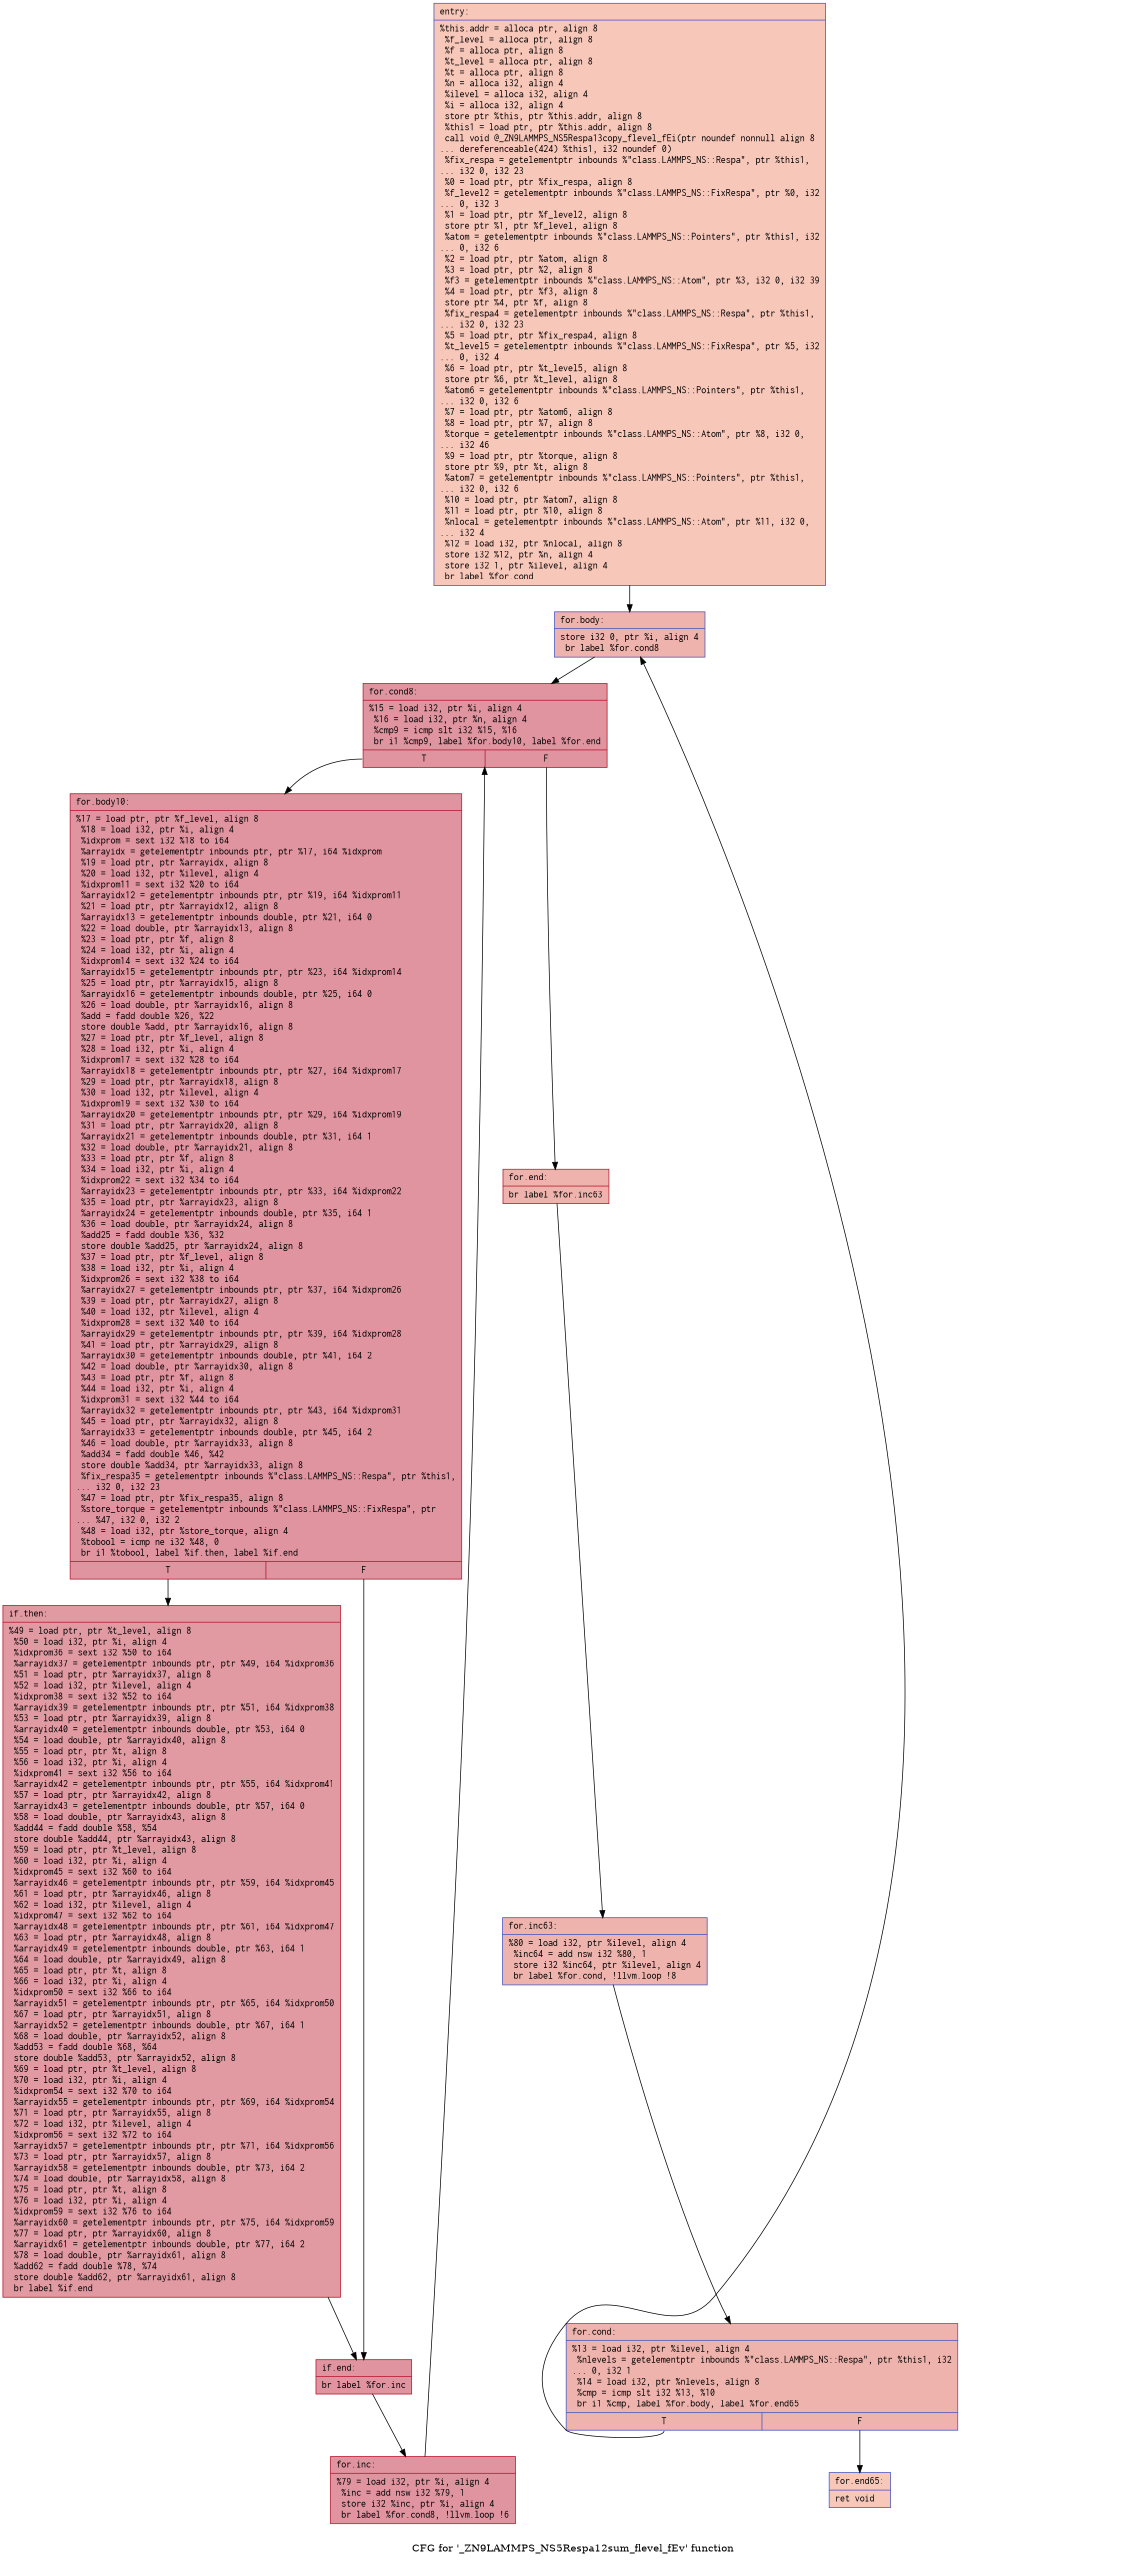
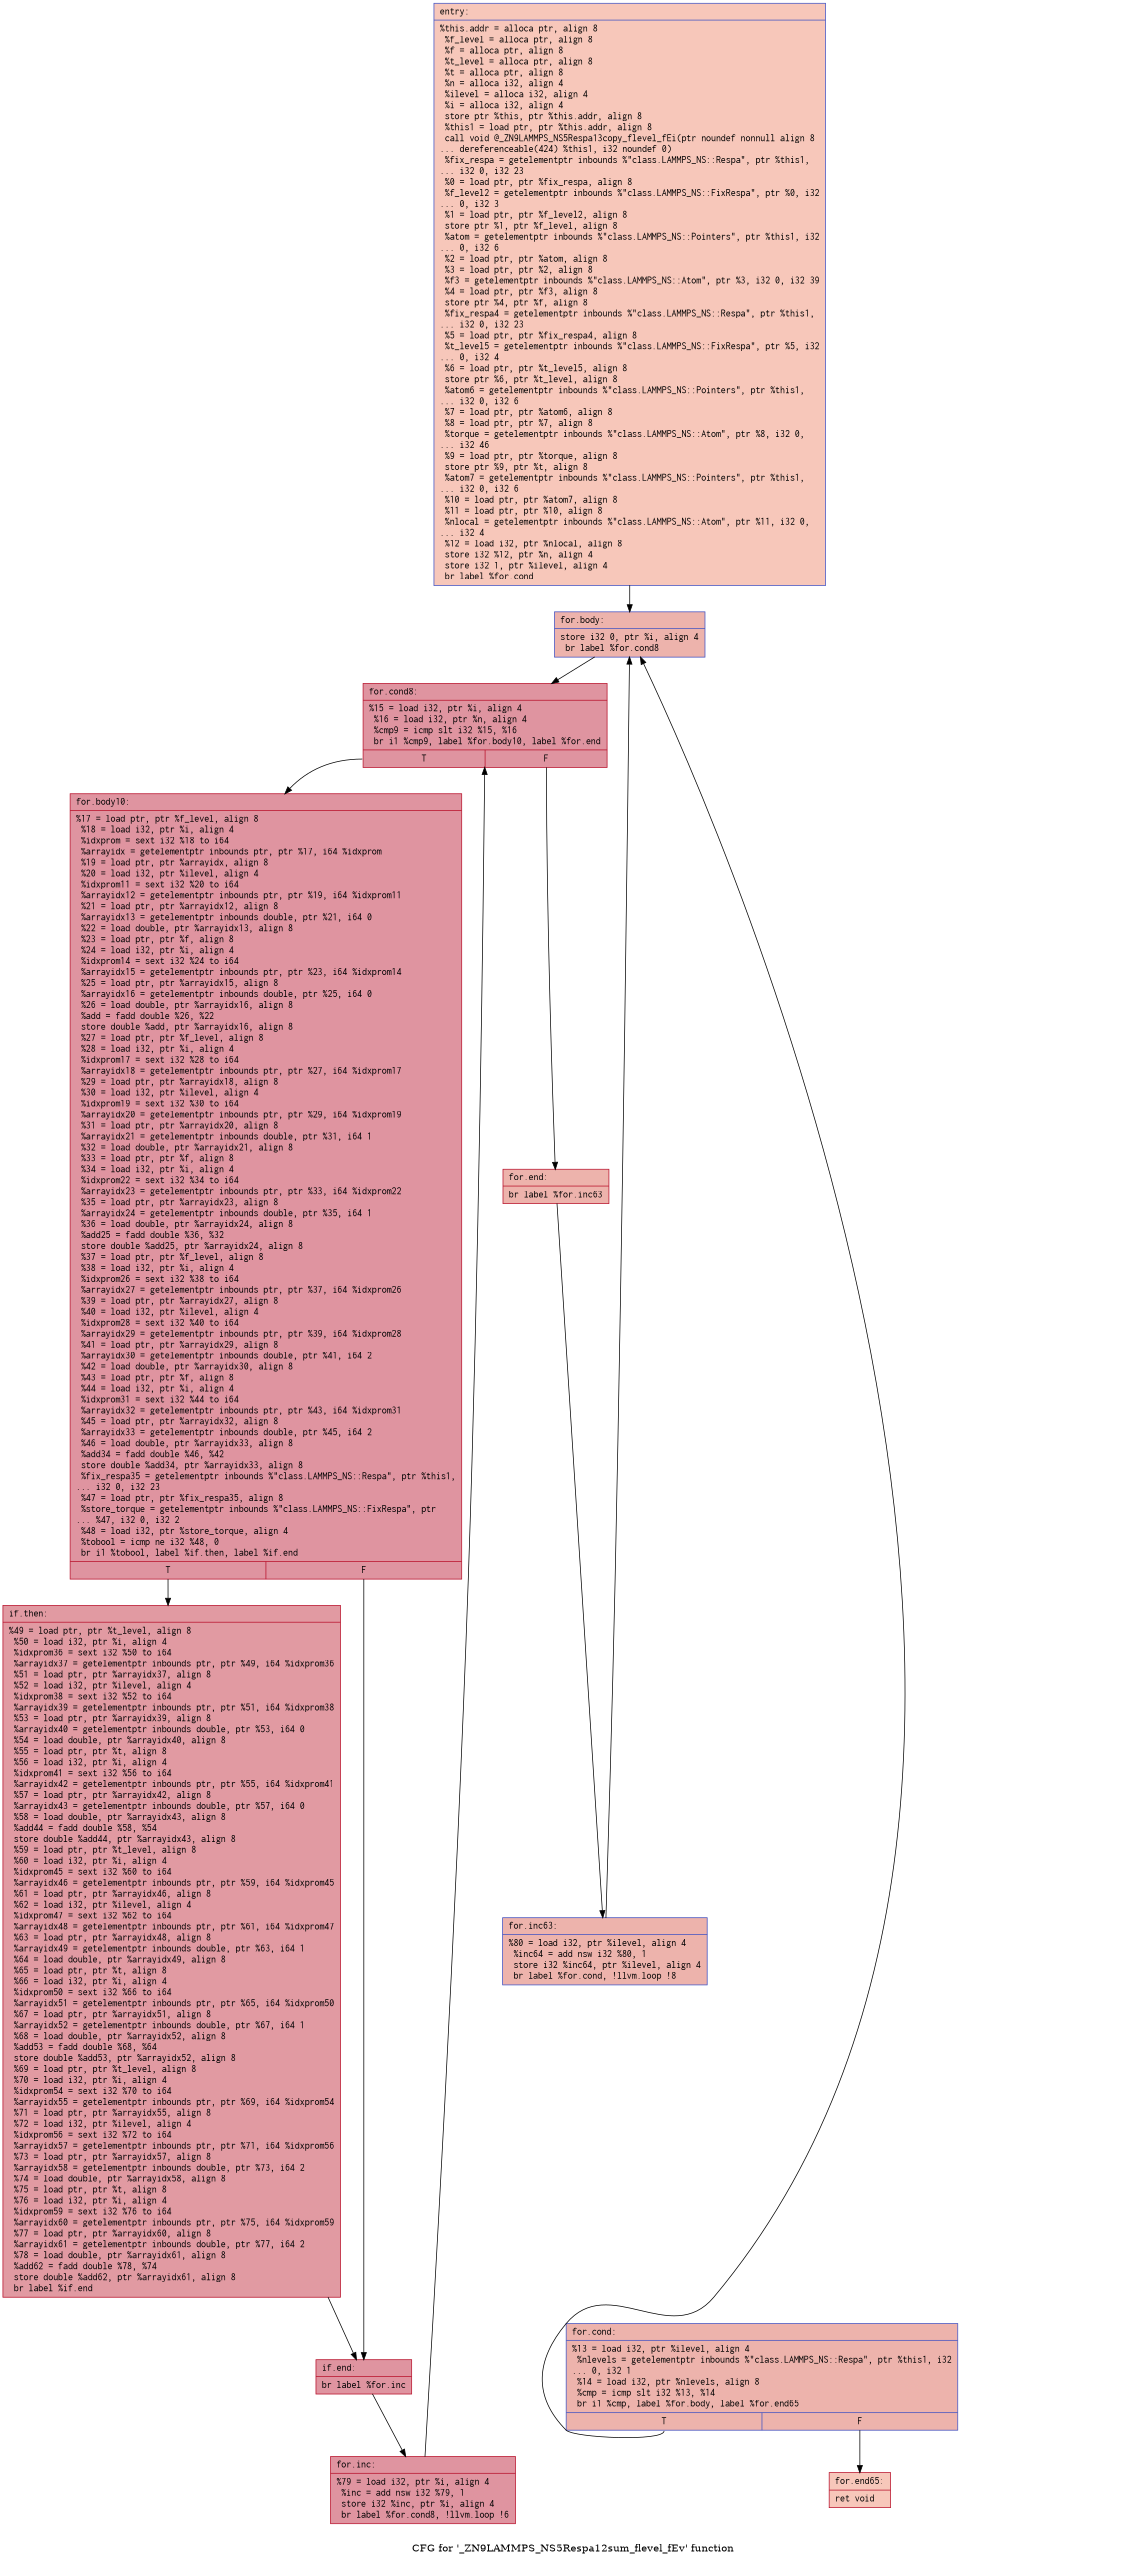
(663, 2153) -> (621, 1291)
(644, 2393) -> (644, 2393)
(860, 2490) -> (860, 2490)
